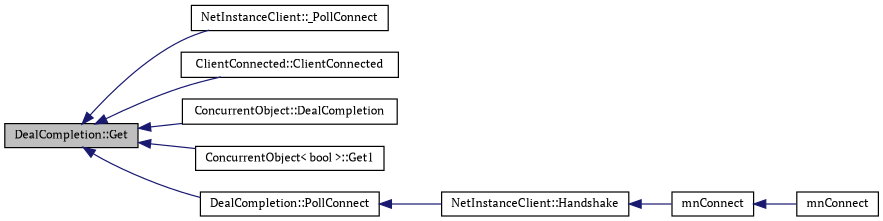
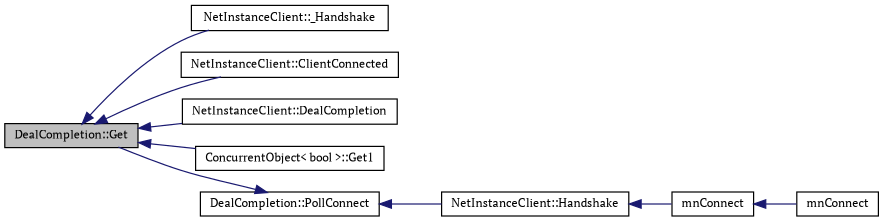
(290, 18) -> (290, 18)
(290, 65) -> (290, 65)
(290, 112) -> (290, 112)
(146, 179) -> (186, 172)
